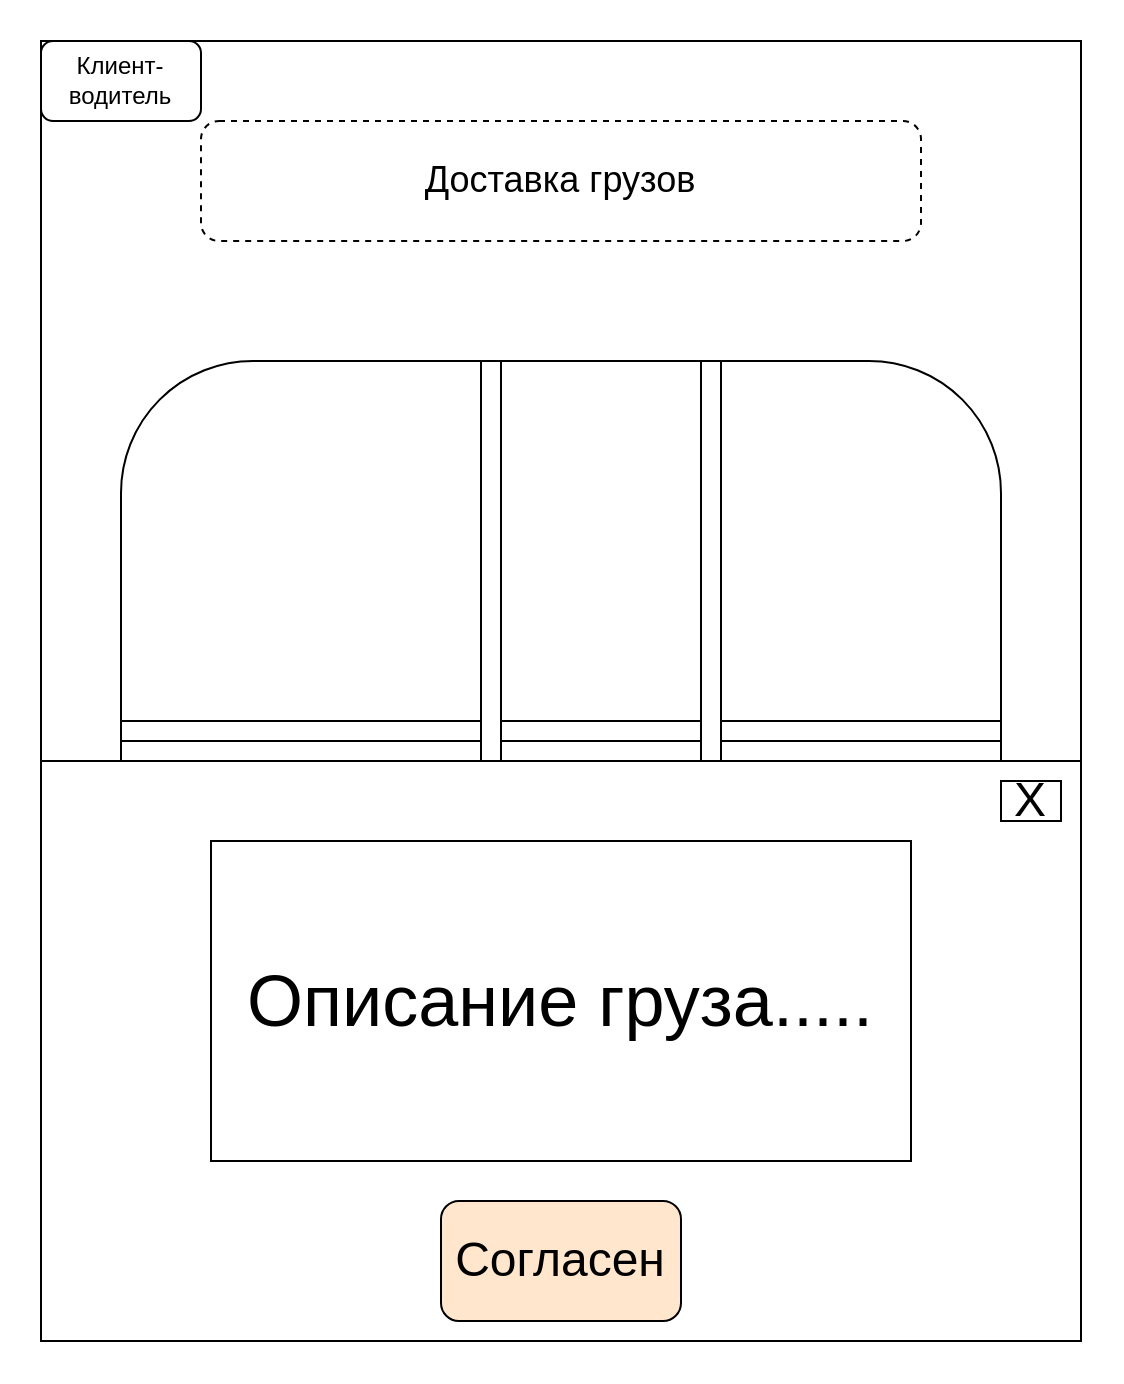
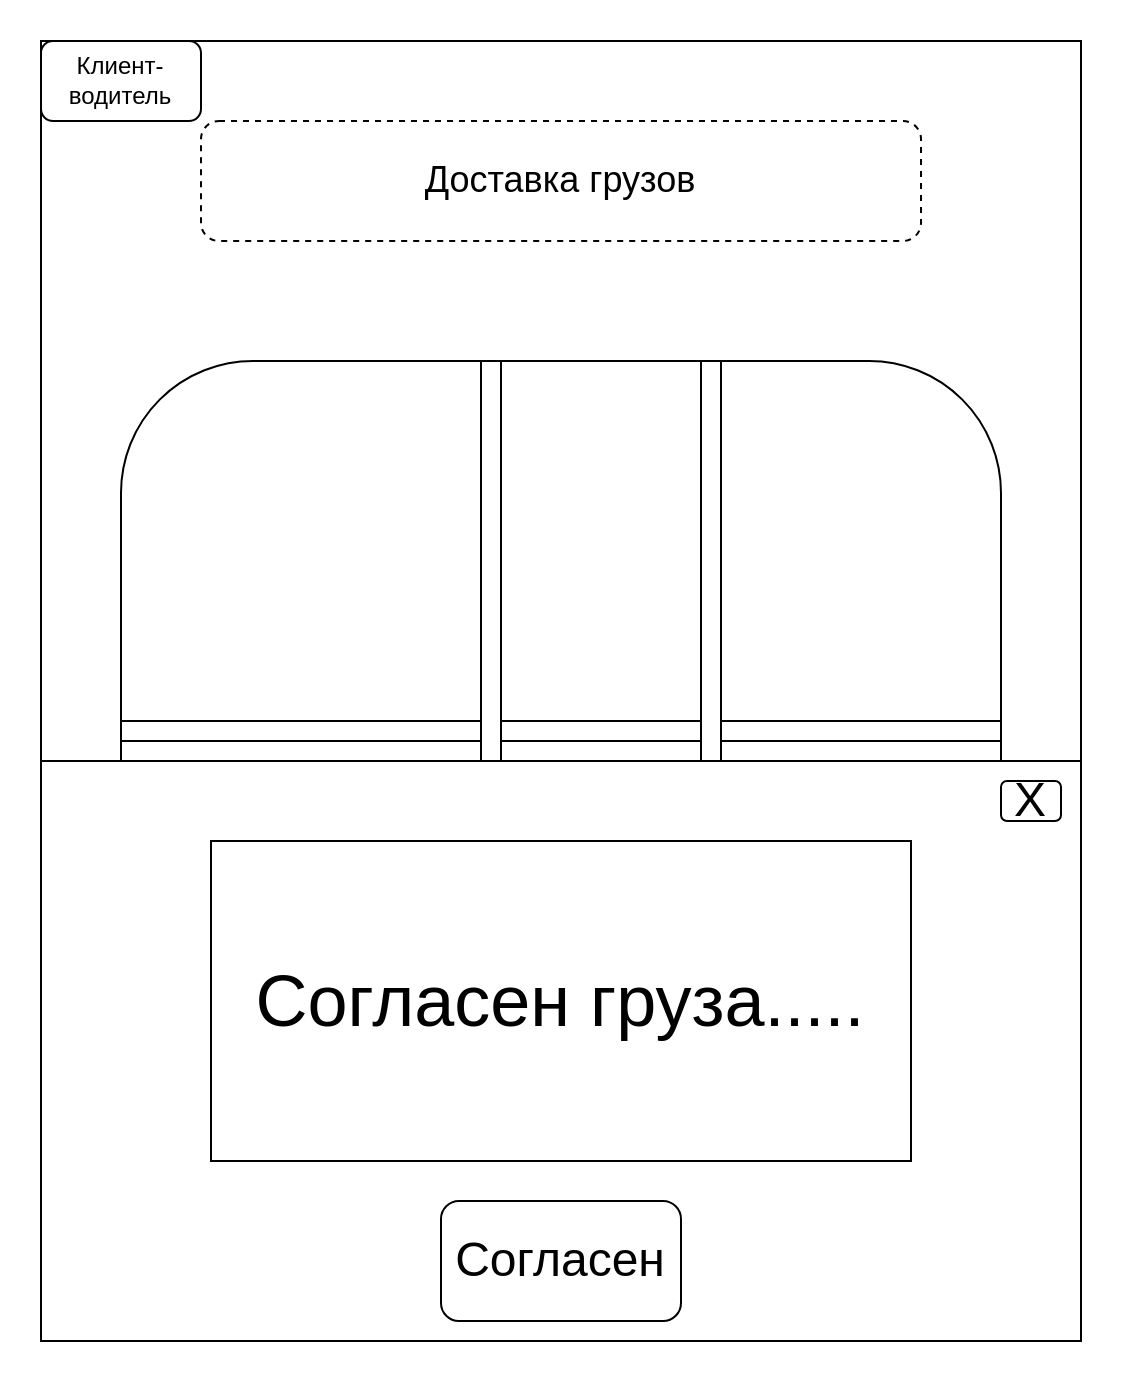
(1031, 801) -> (1031, 801)
(561, 1001) -> (561, 1001)
(561, 1261) -> (561, 1261)
